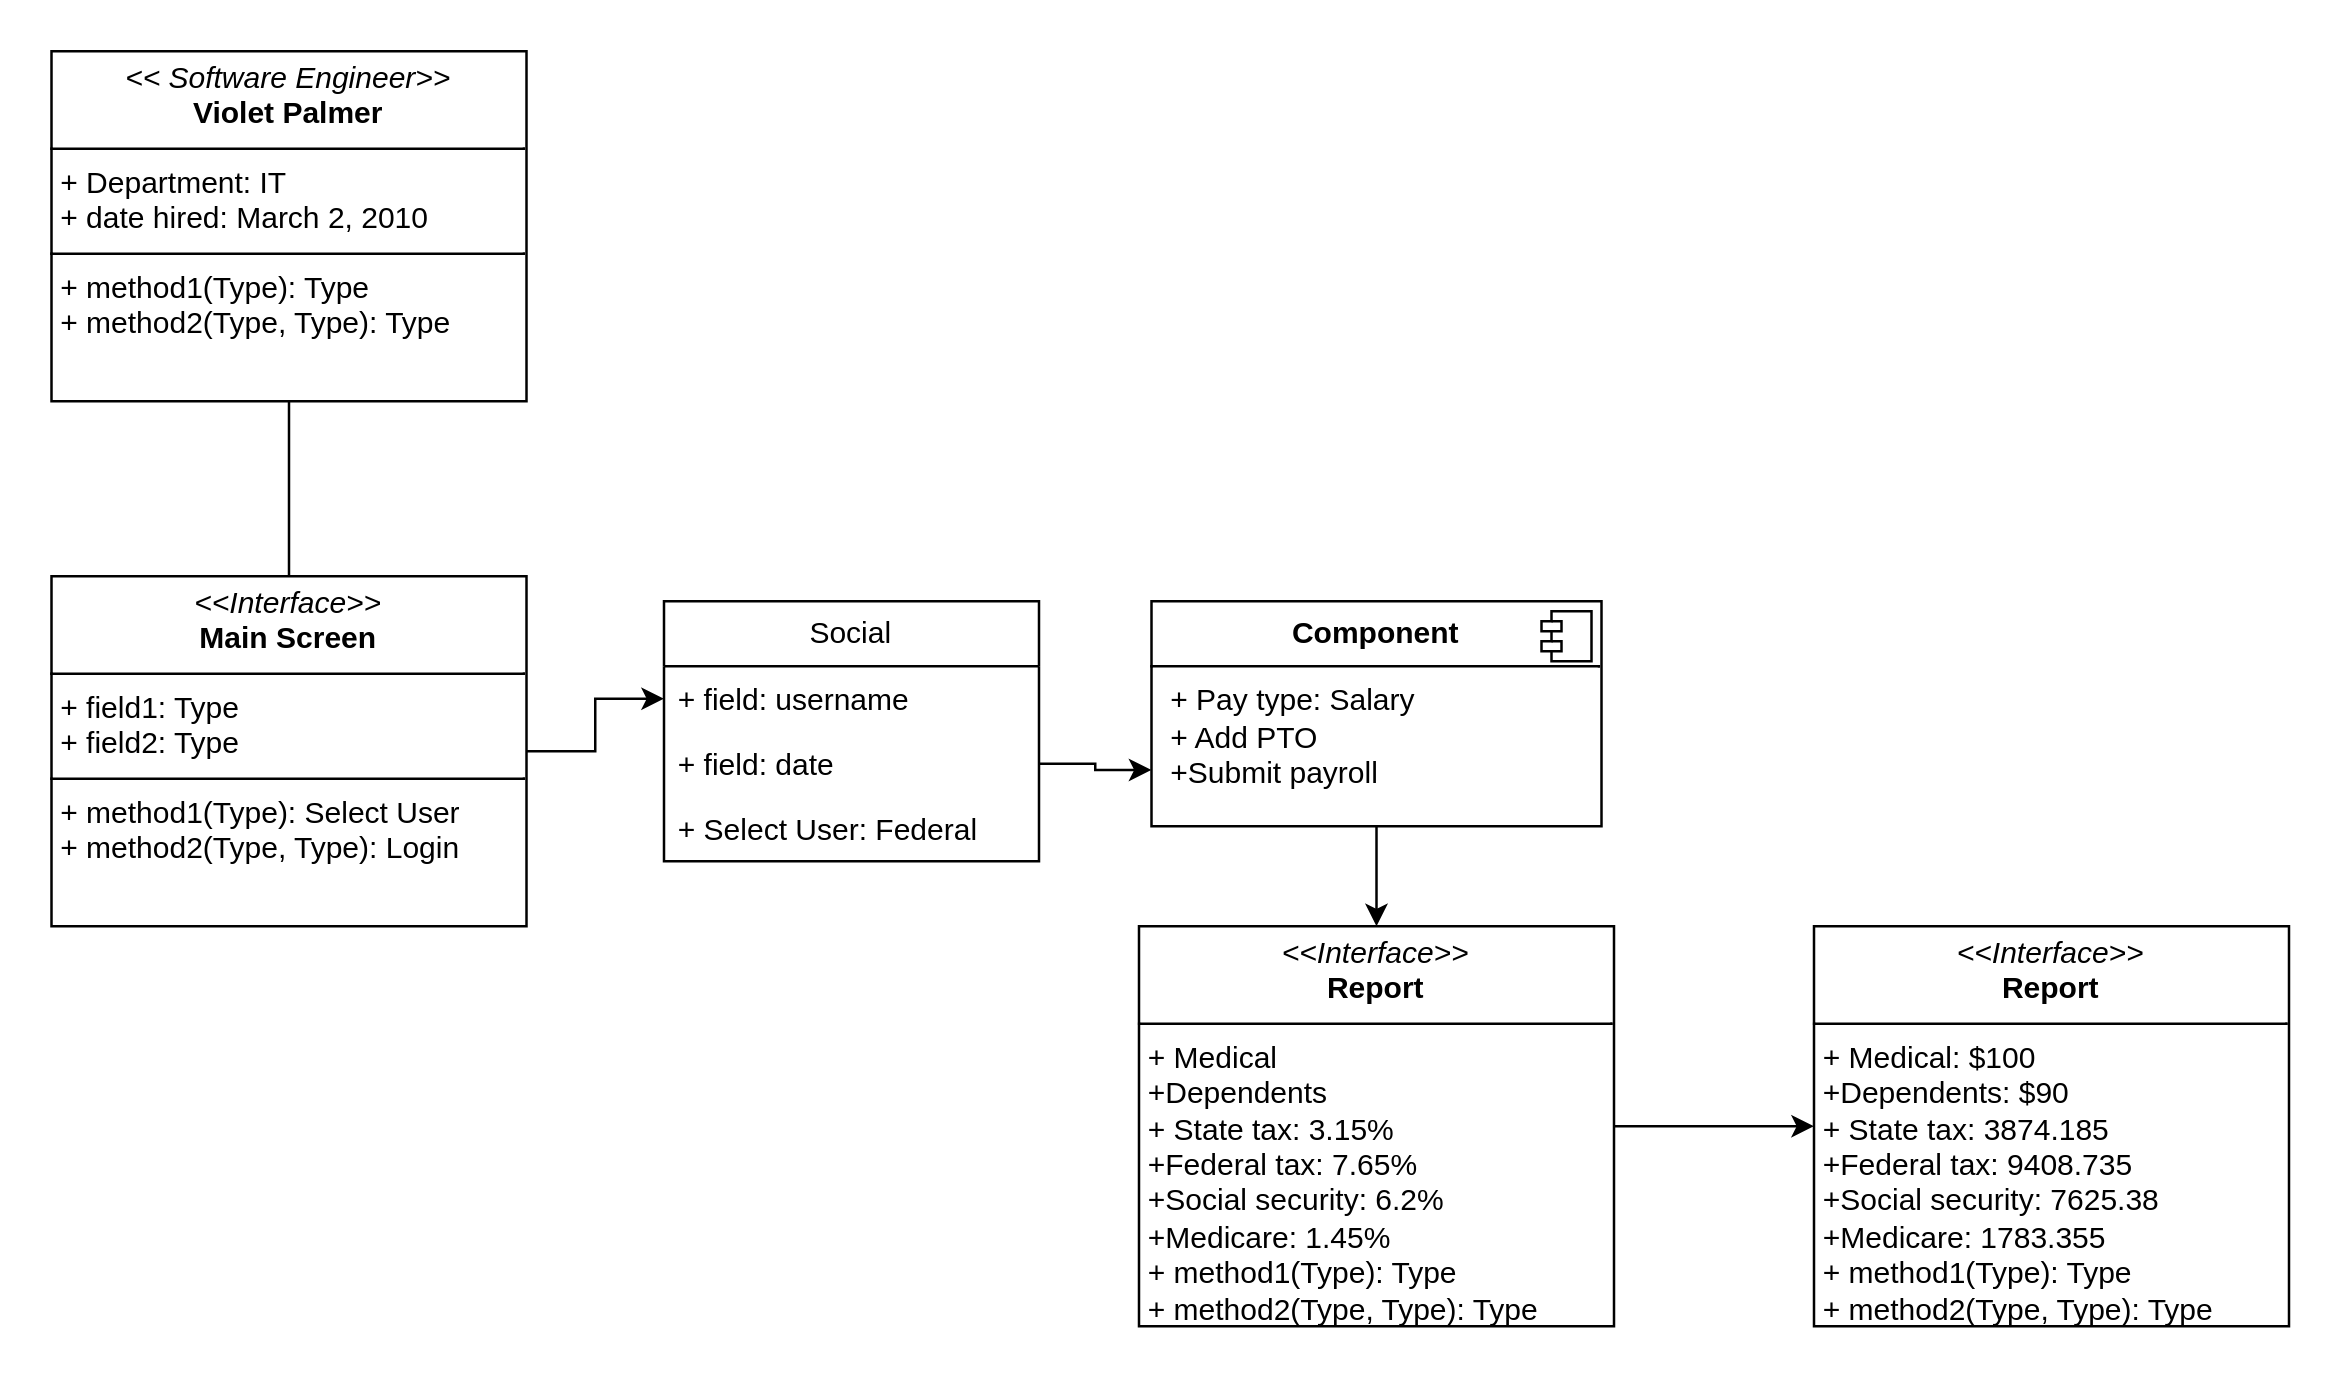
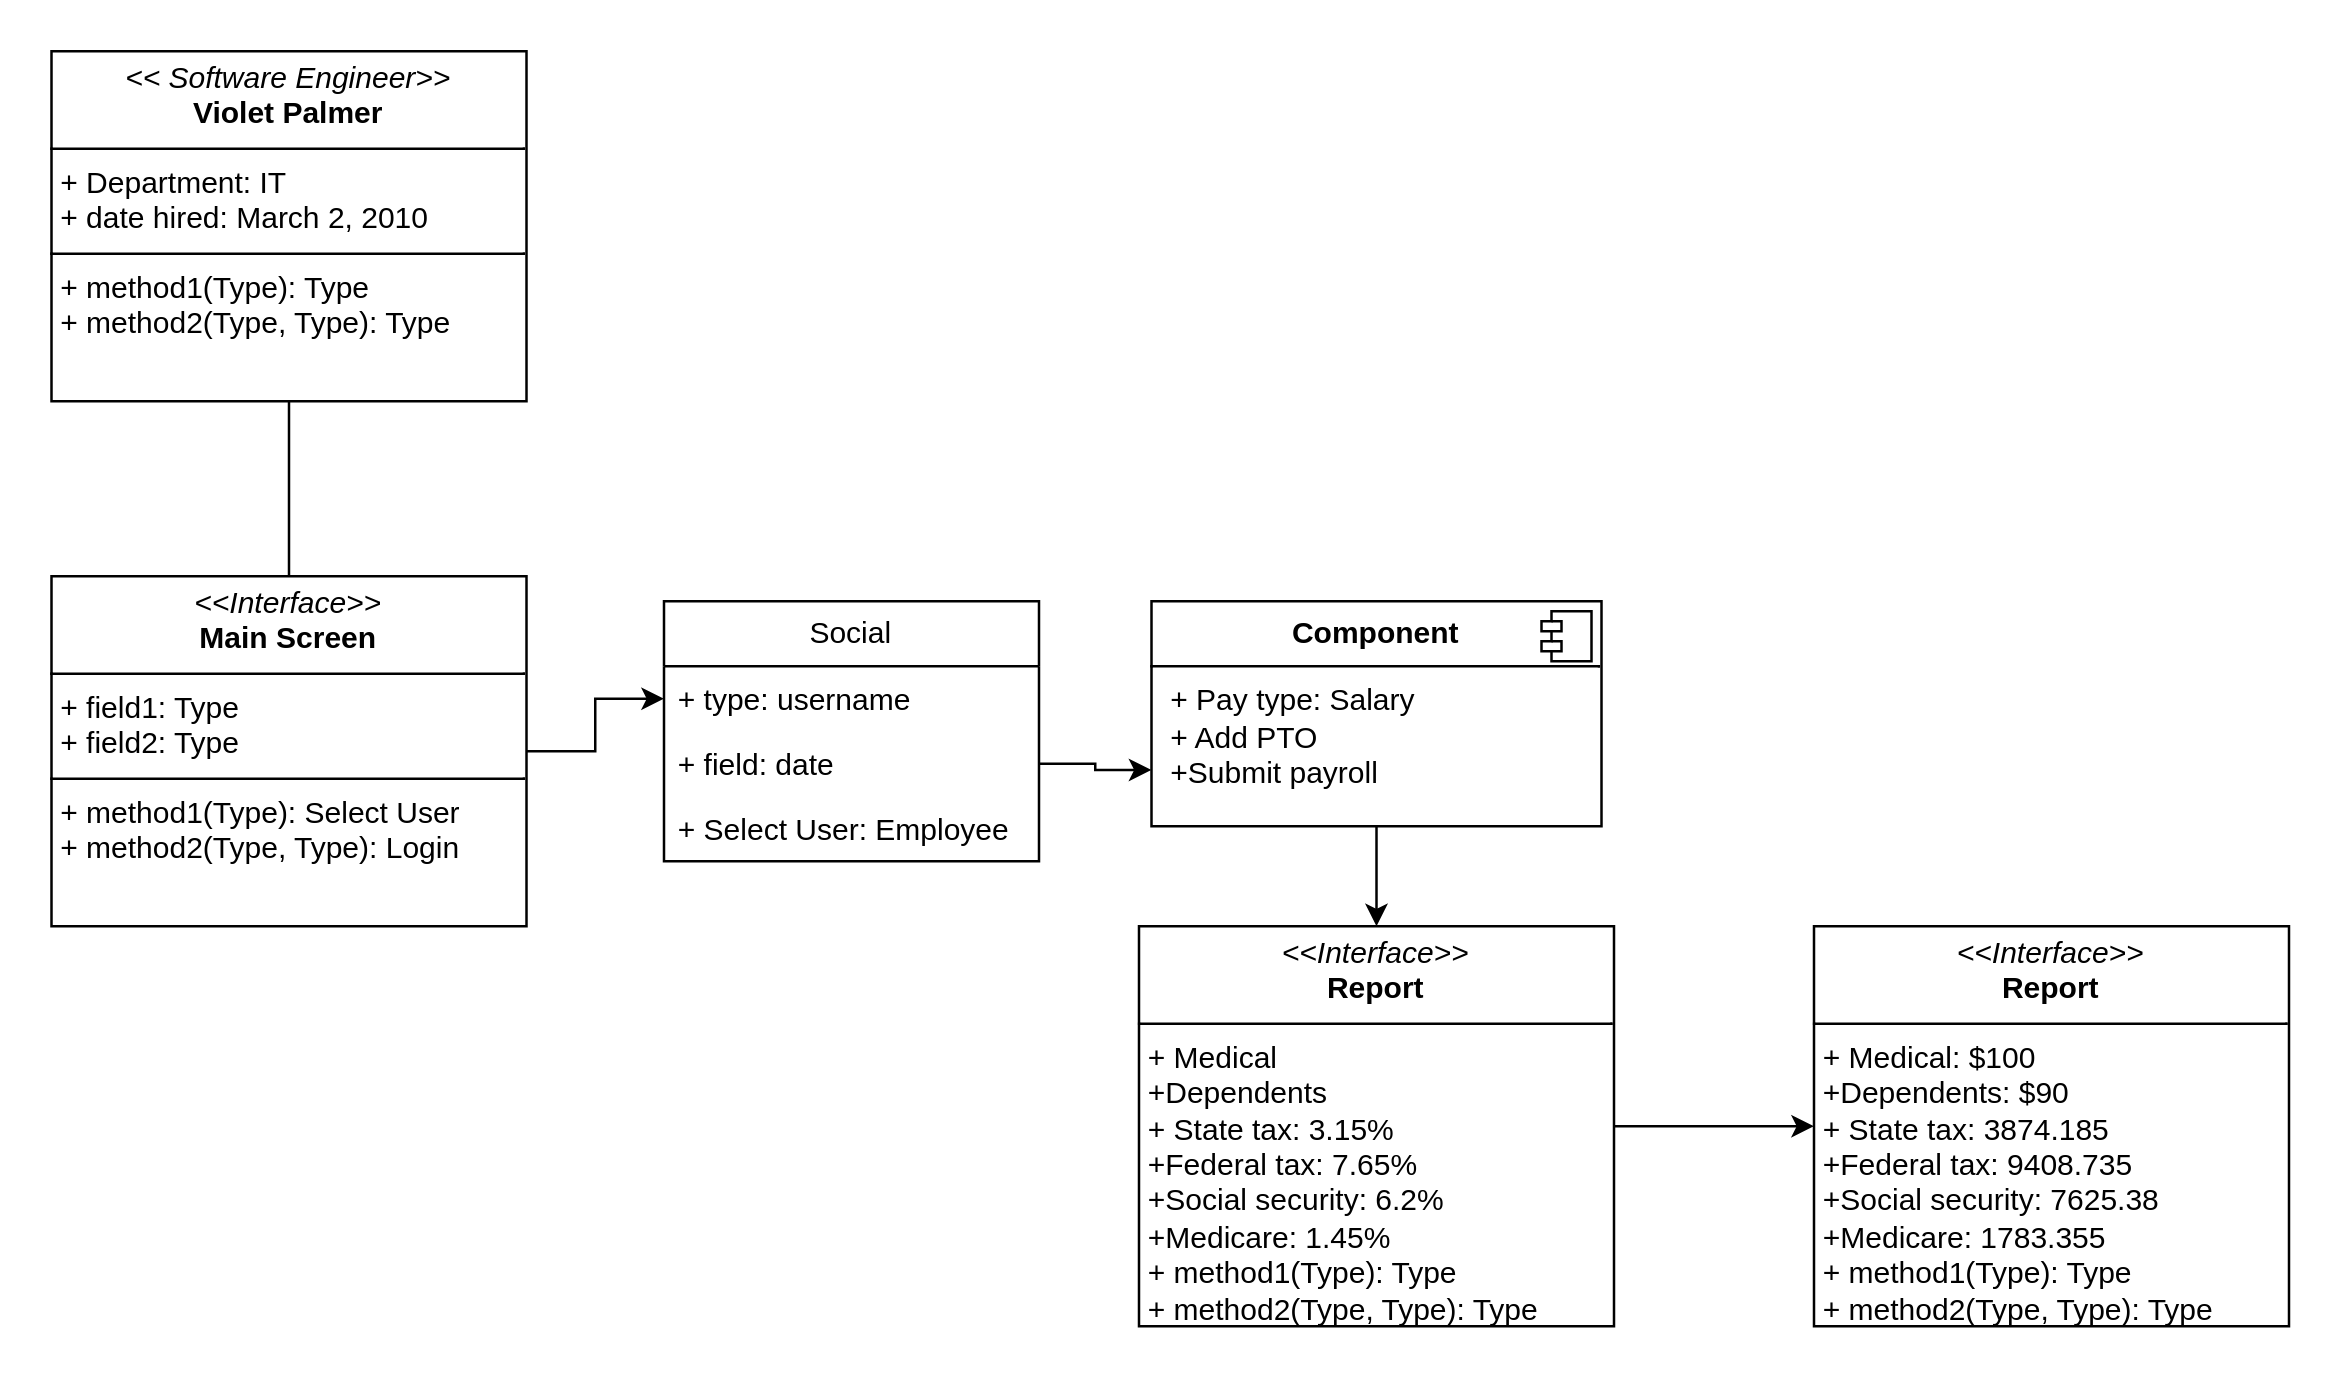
(802, 702) -> (801, 702)
(840, 832) -> (849, 832)
